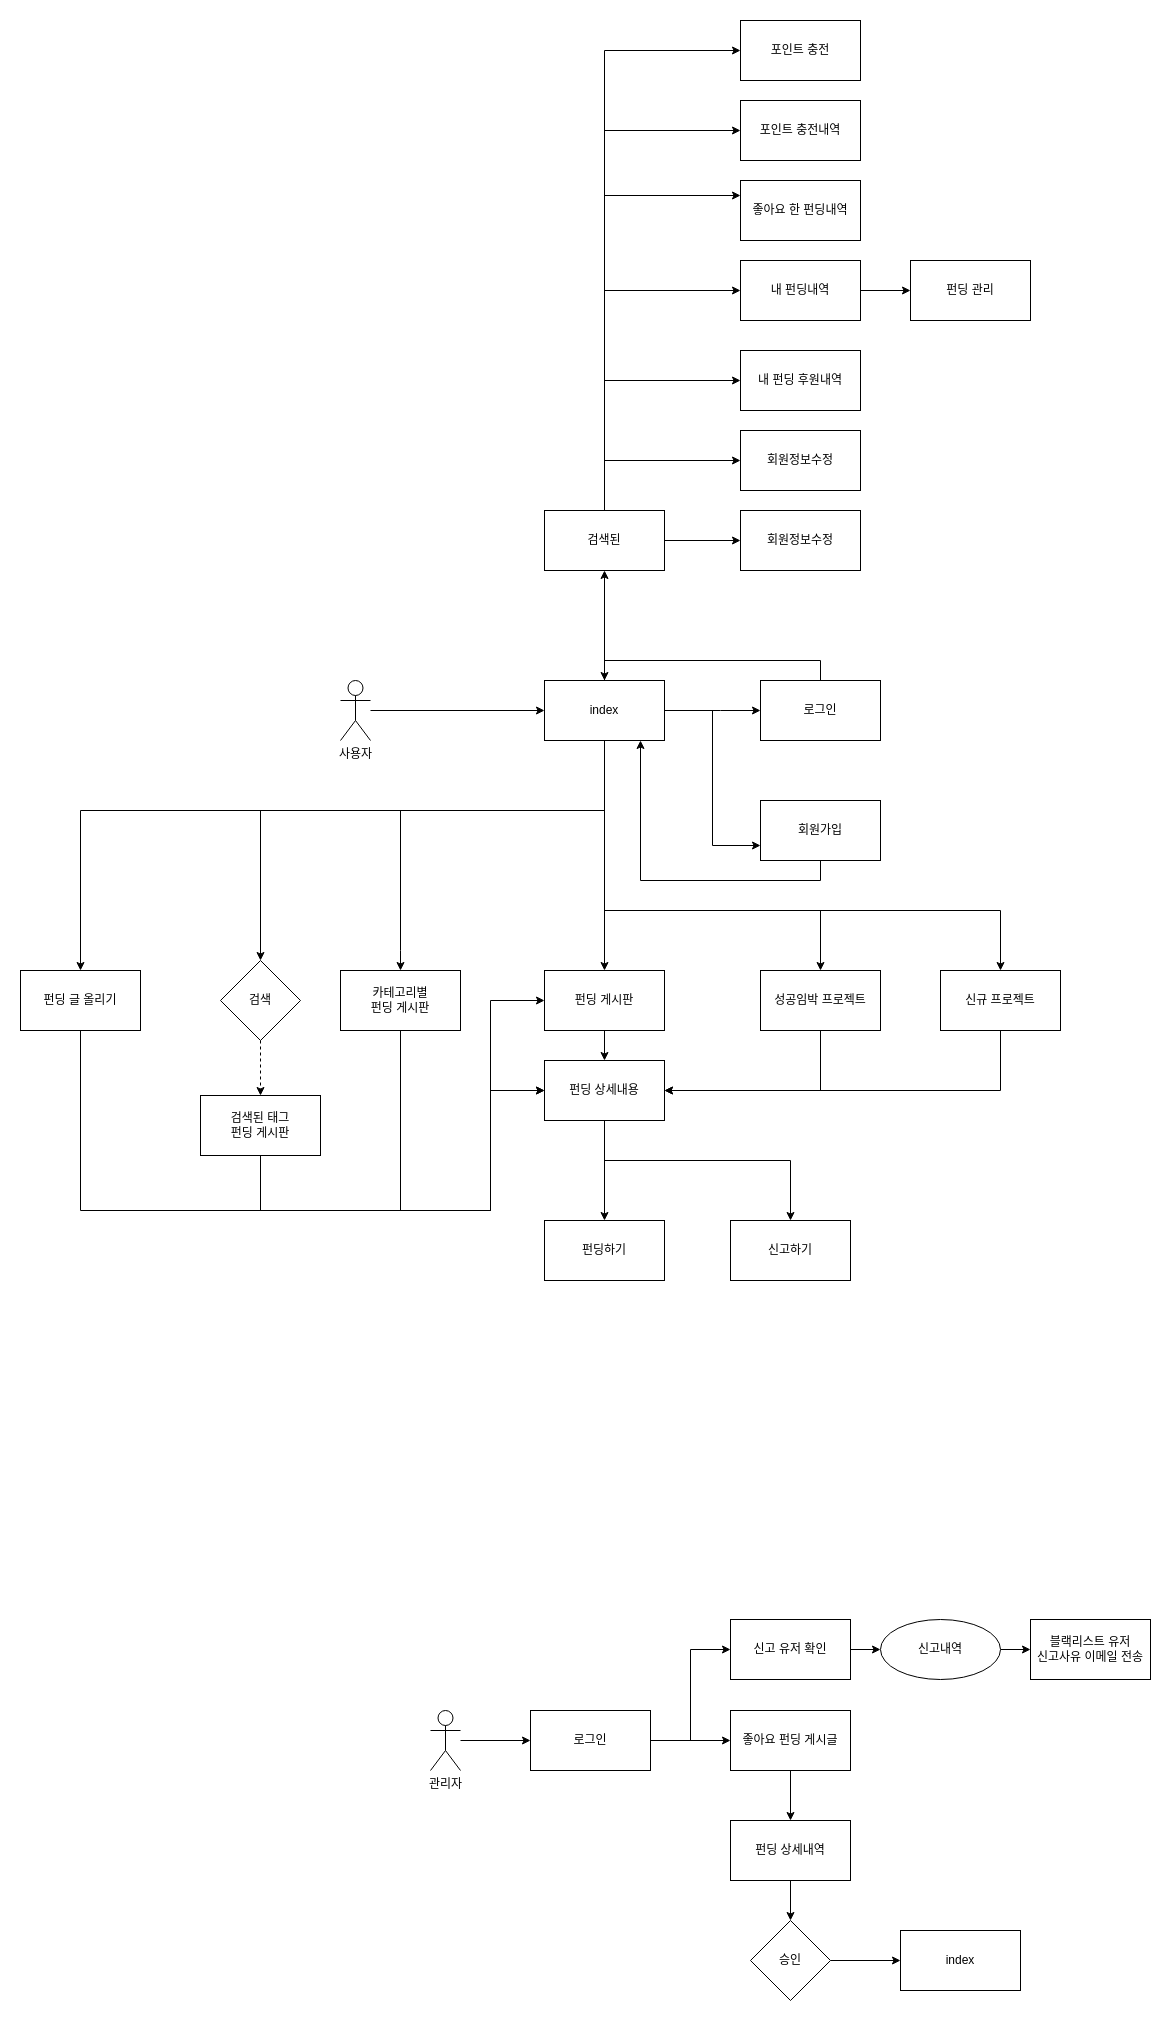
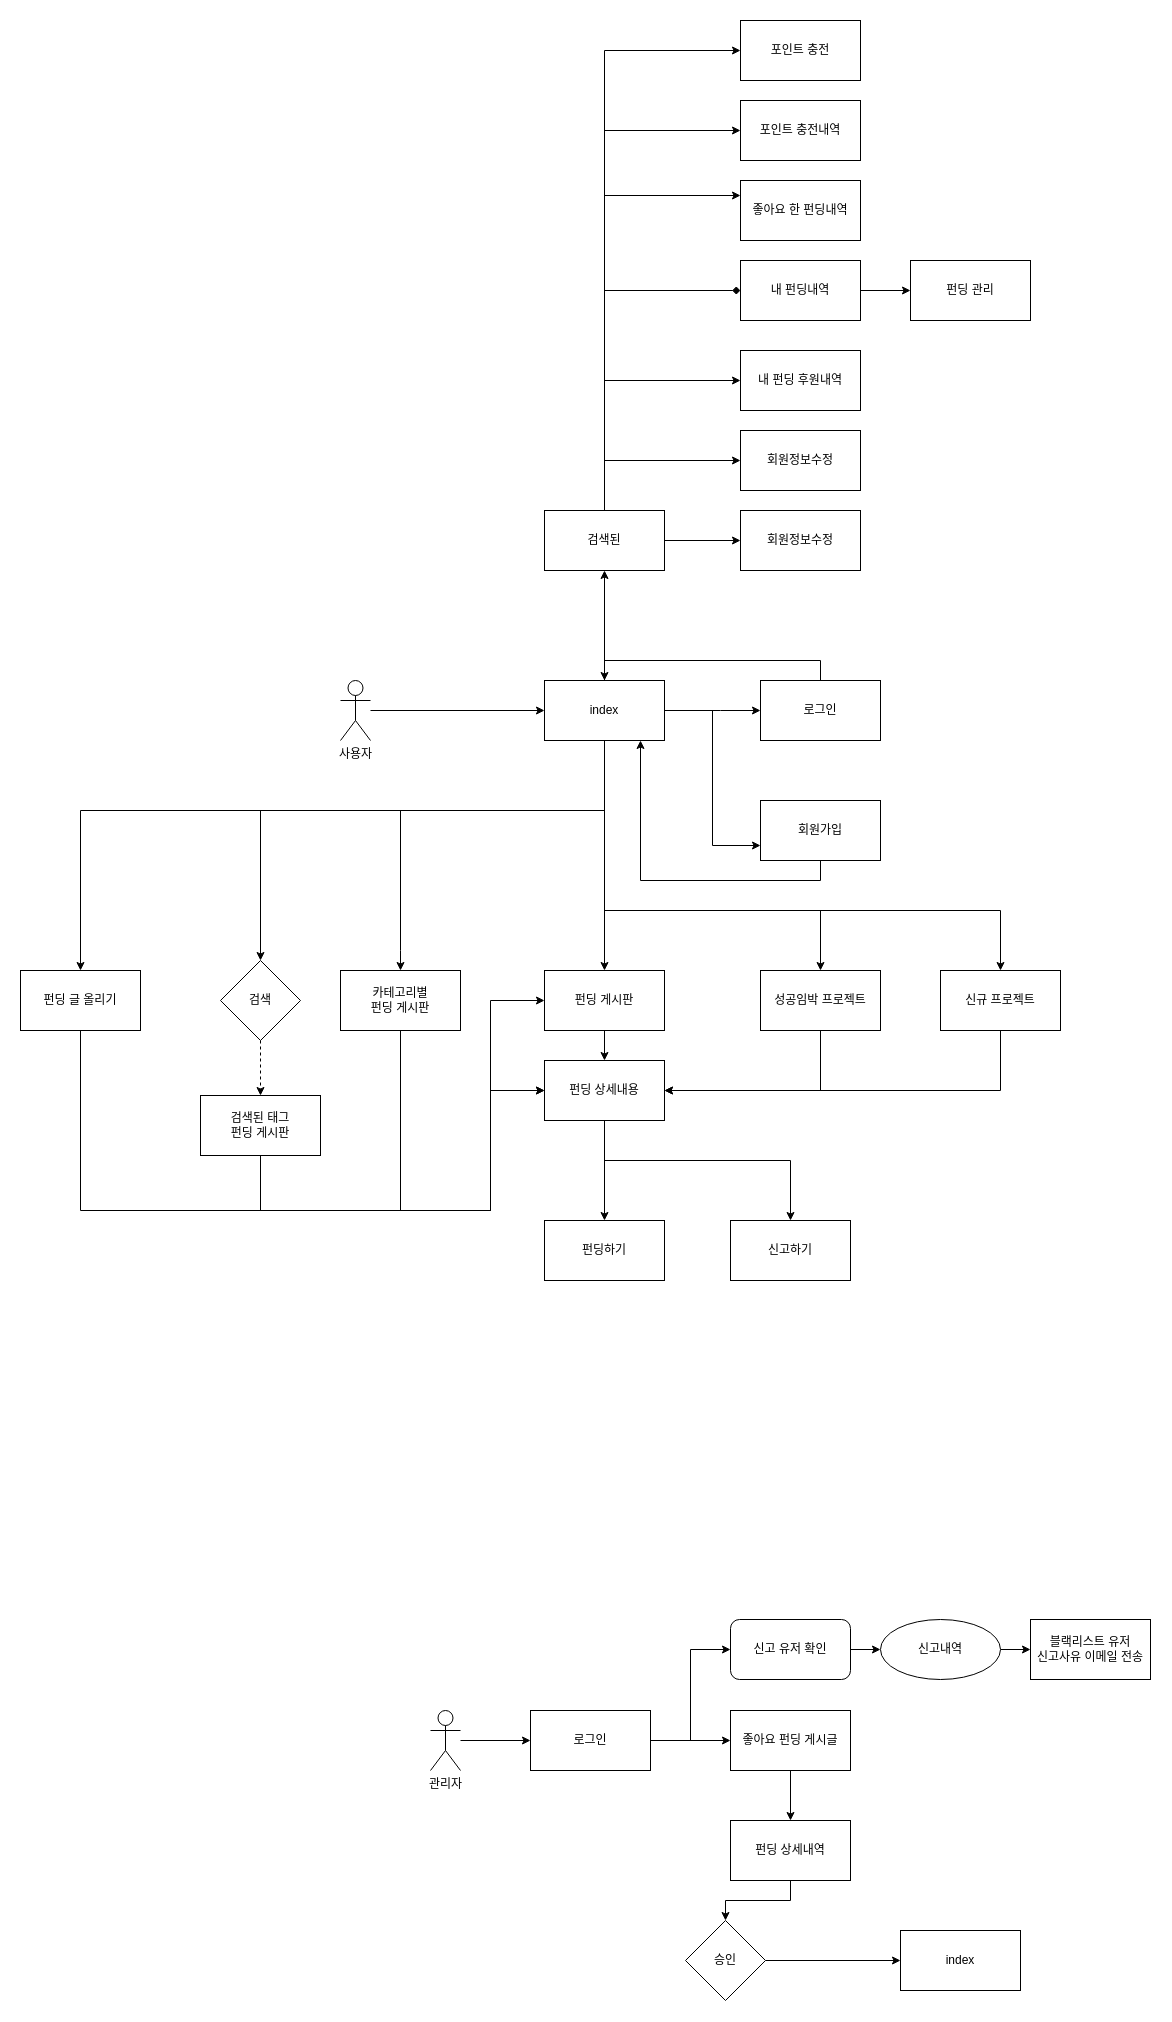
(732, 291) -> (732, 291)
(791, 1650) -> (791, 1650)
(791, 1961) -> (726, 1961)
